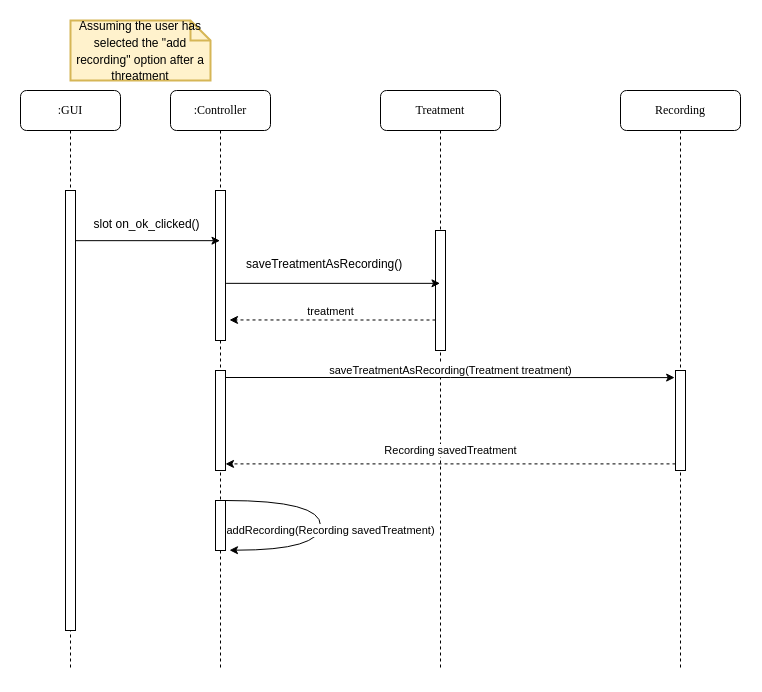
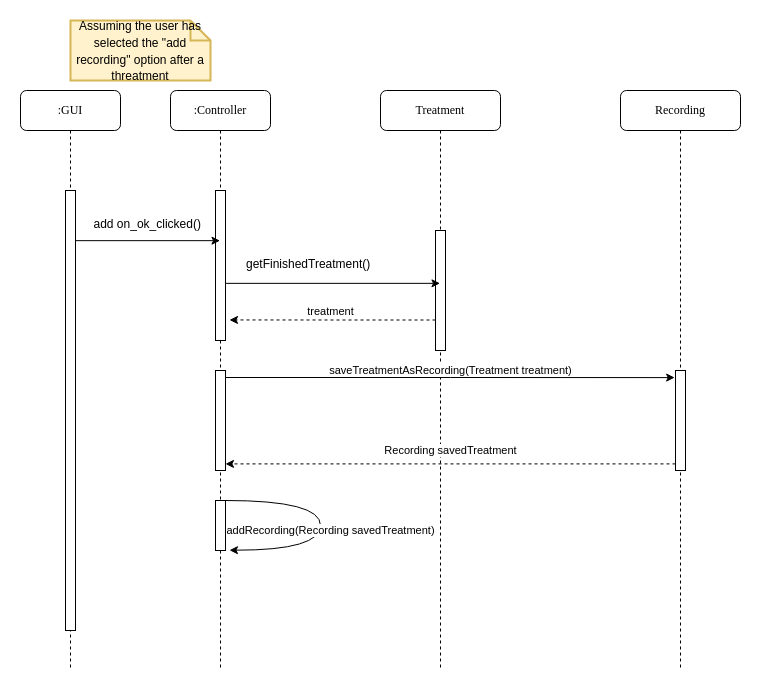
(154, 224) -> (153, 224)
(332, 264) -> (317, 264)
